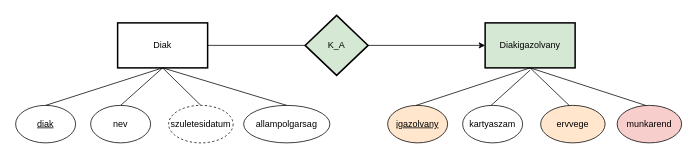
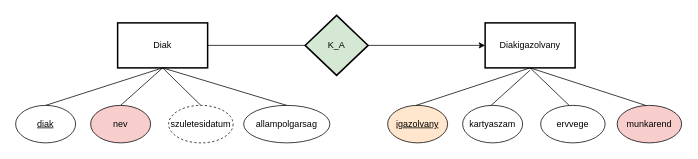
(530, 45) -> (530, 45)
(120, 124) -> (120, 124)
(573, 124) -> (573, 124)
